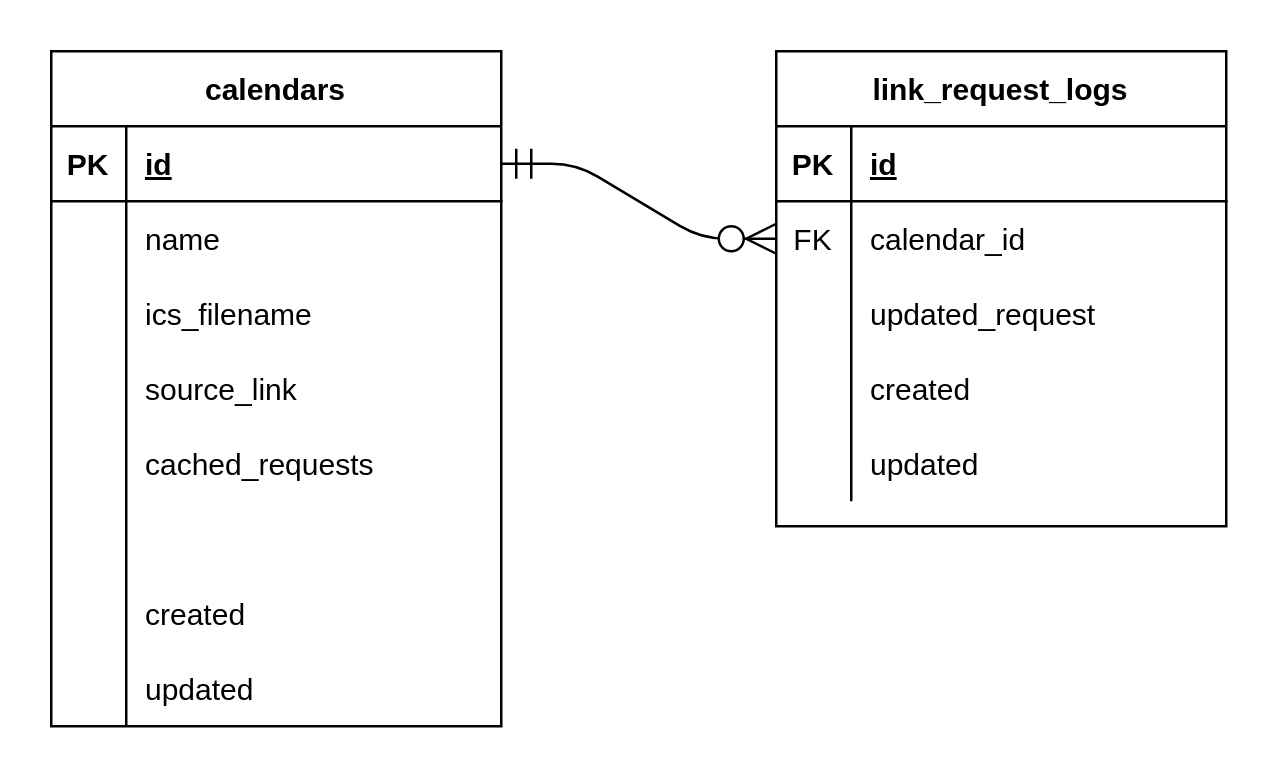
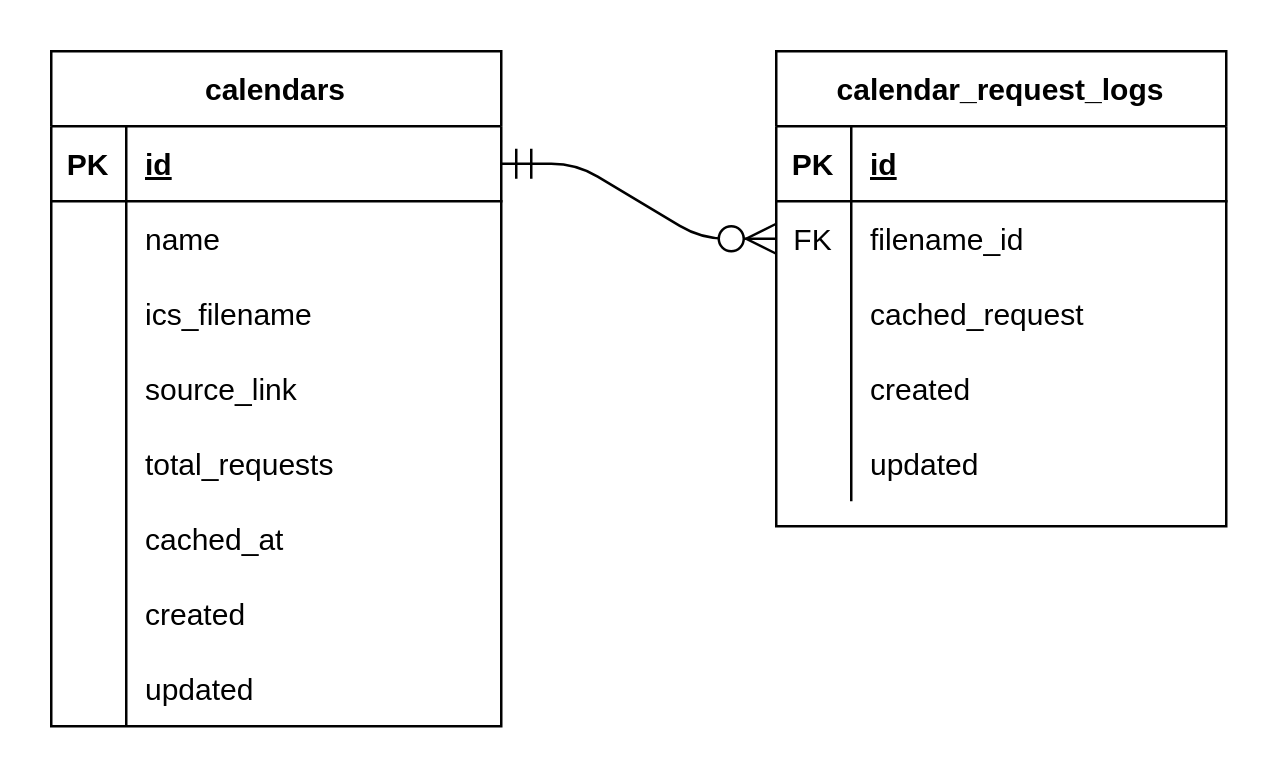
(1000, 90) -> (1000, 90)
(955, 240) -> (951, 240)
(996, 315) -> (988, 315)
(271, 465) -> (259, 465)
none -> (314, 539)
